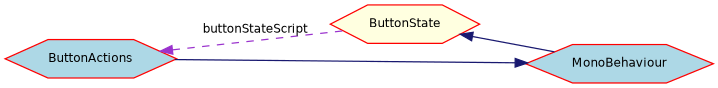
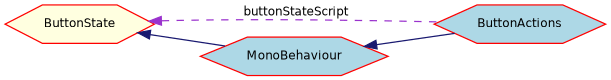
(258, 40) -> (300, 20)
